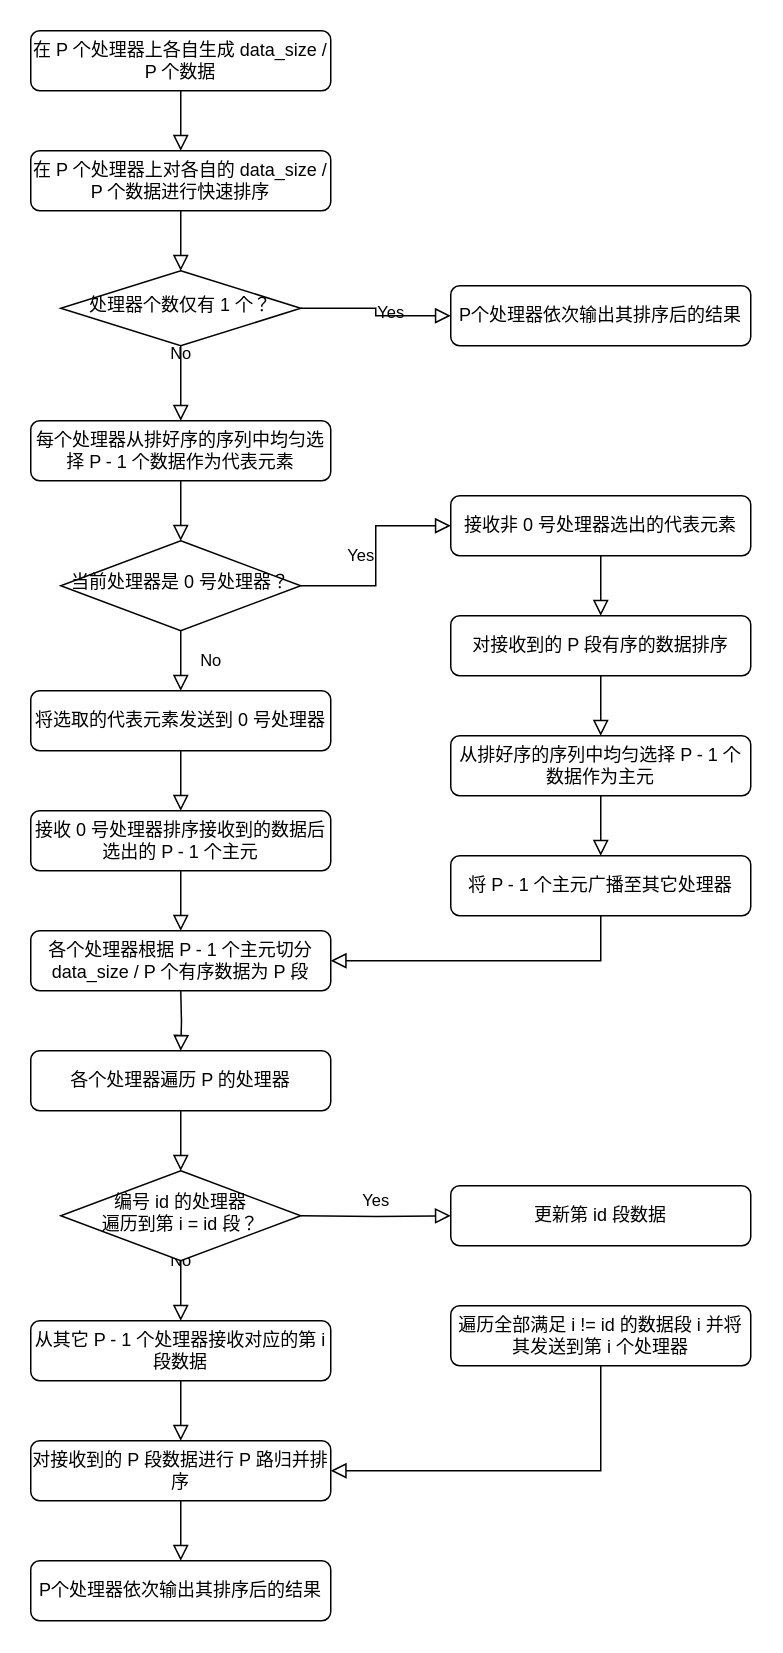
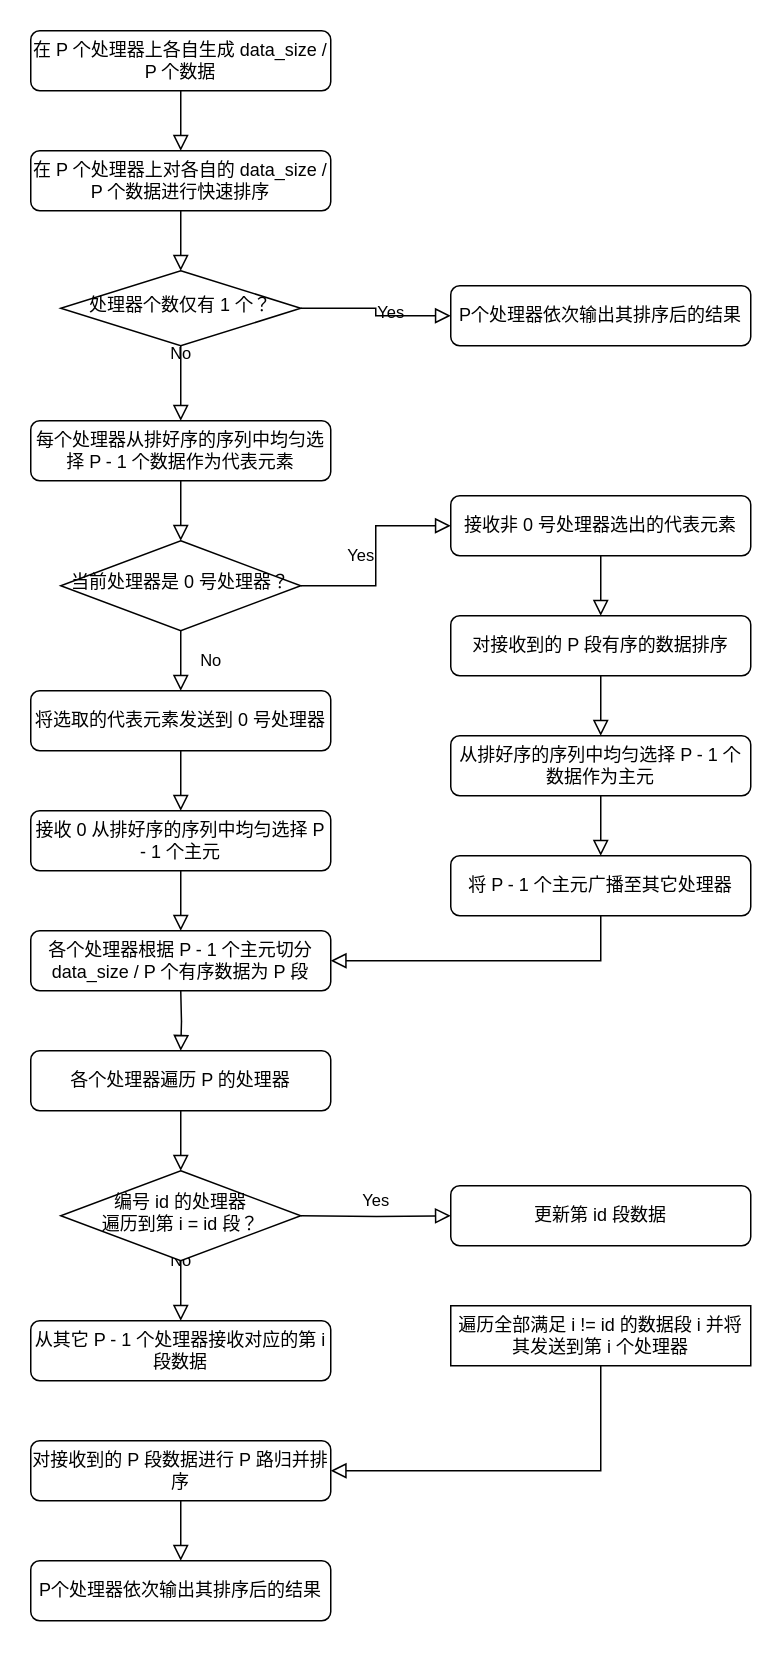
(181, 841) -> (181, 841)
(601, 1336) -> (601, 1336)
(181, 1403) -> none
